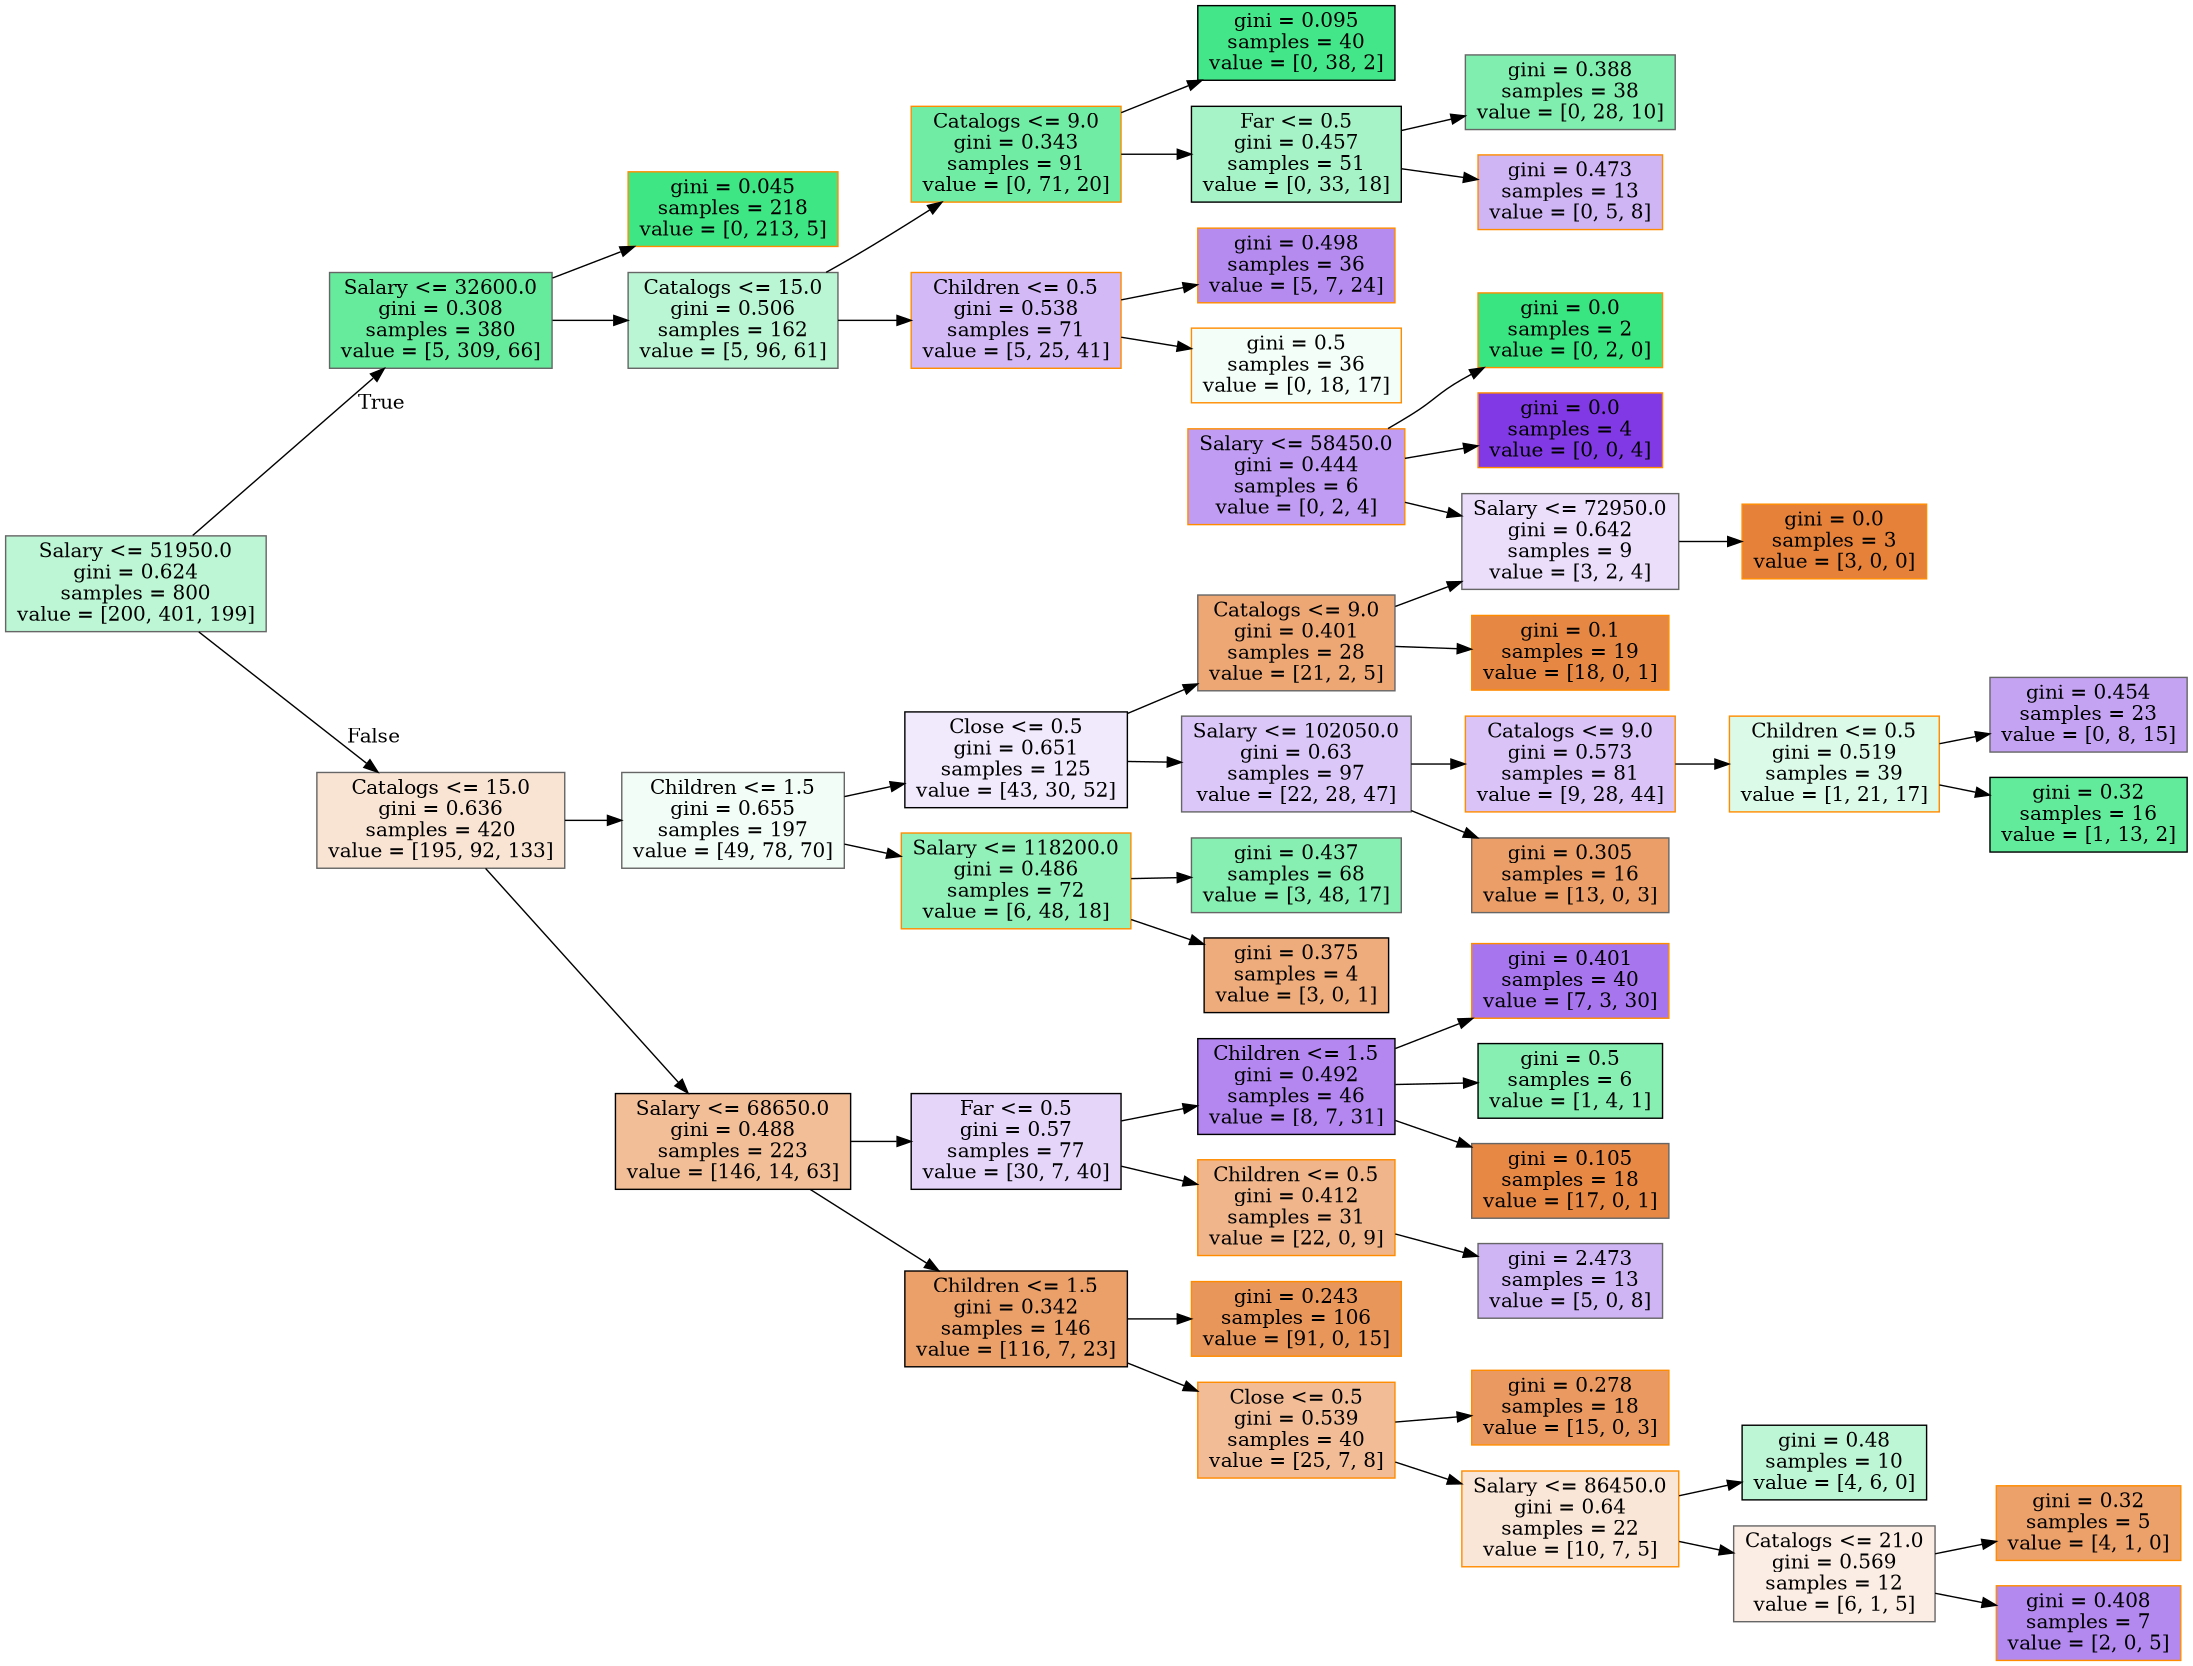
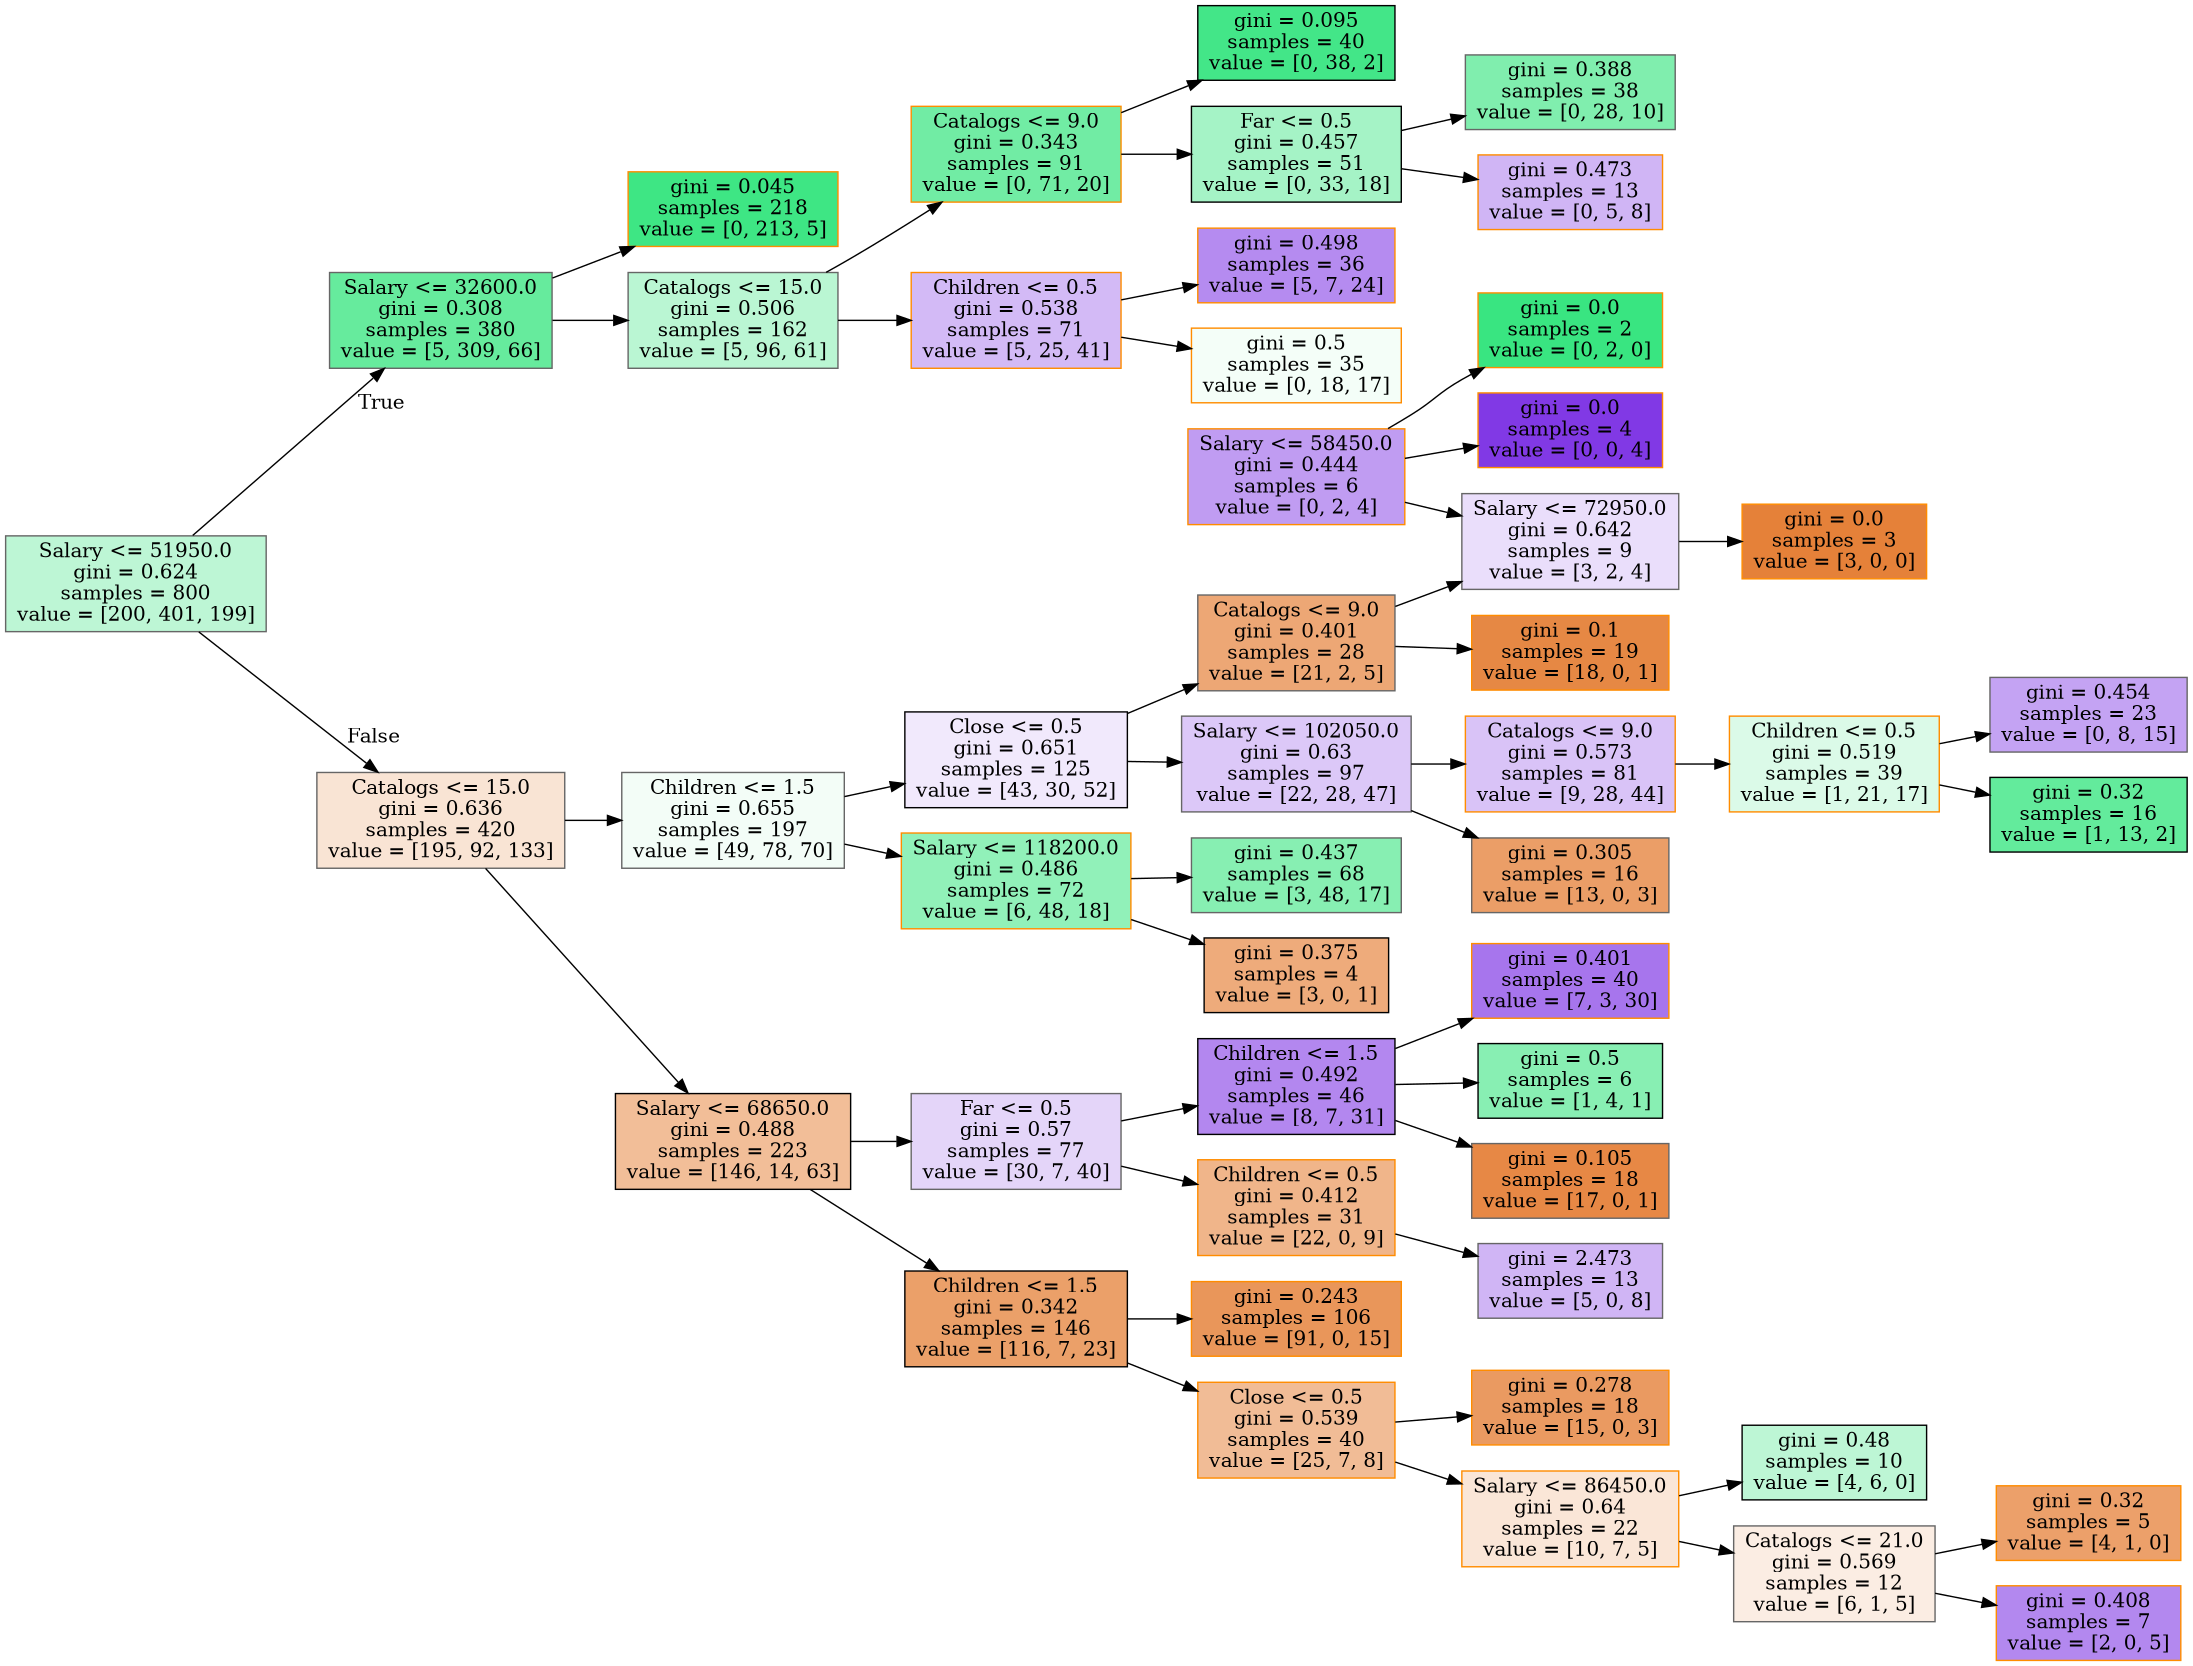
(1296, 365) -> (1296, 365)
(1016, 1141) -> (1016, 1141)
